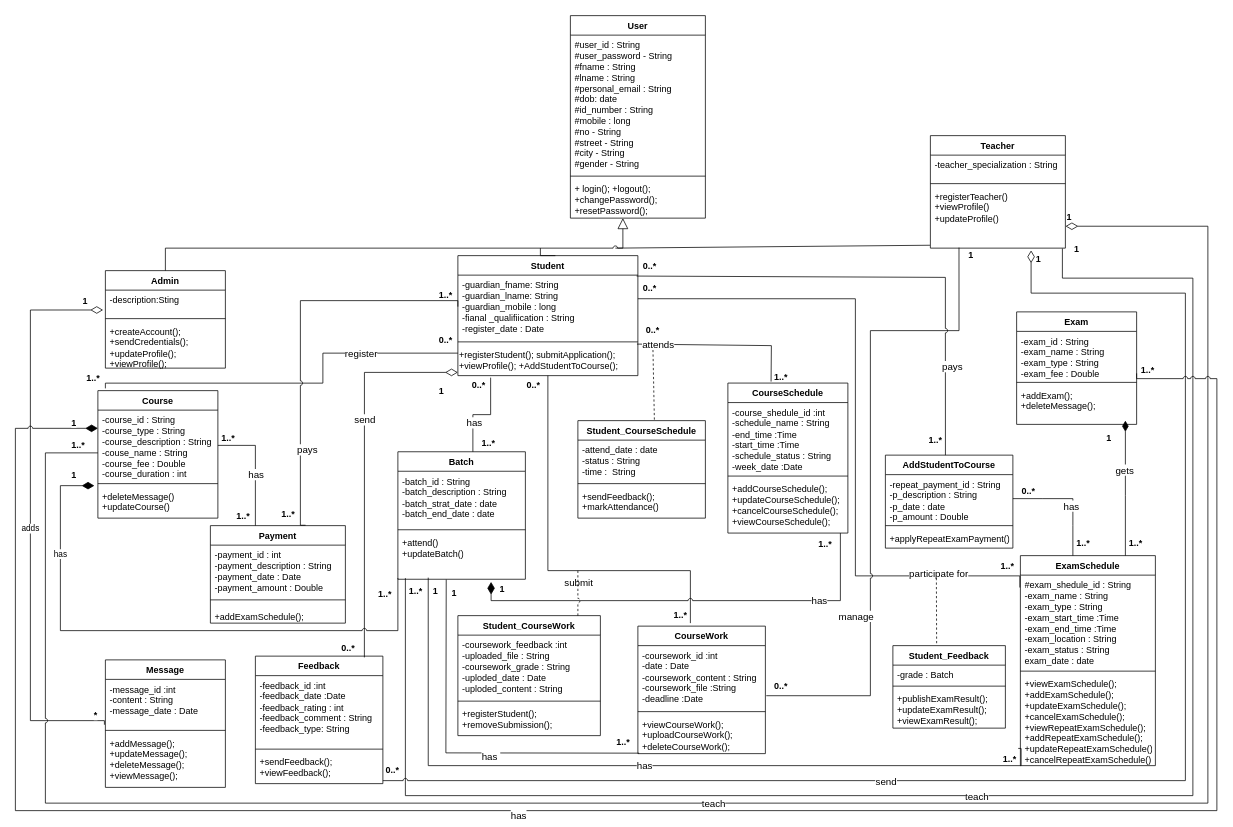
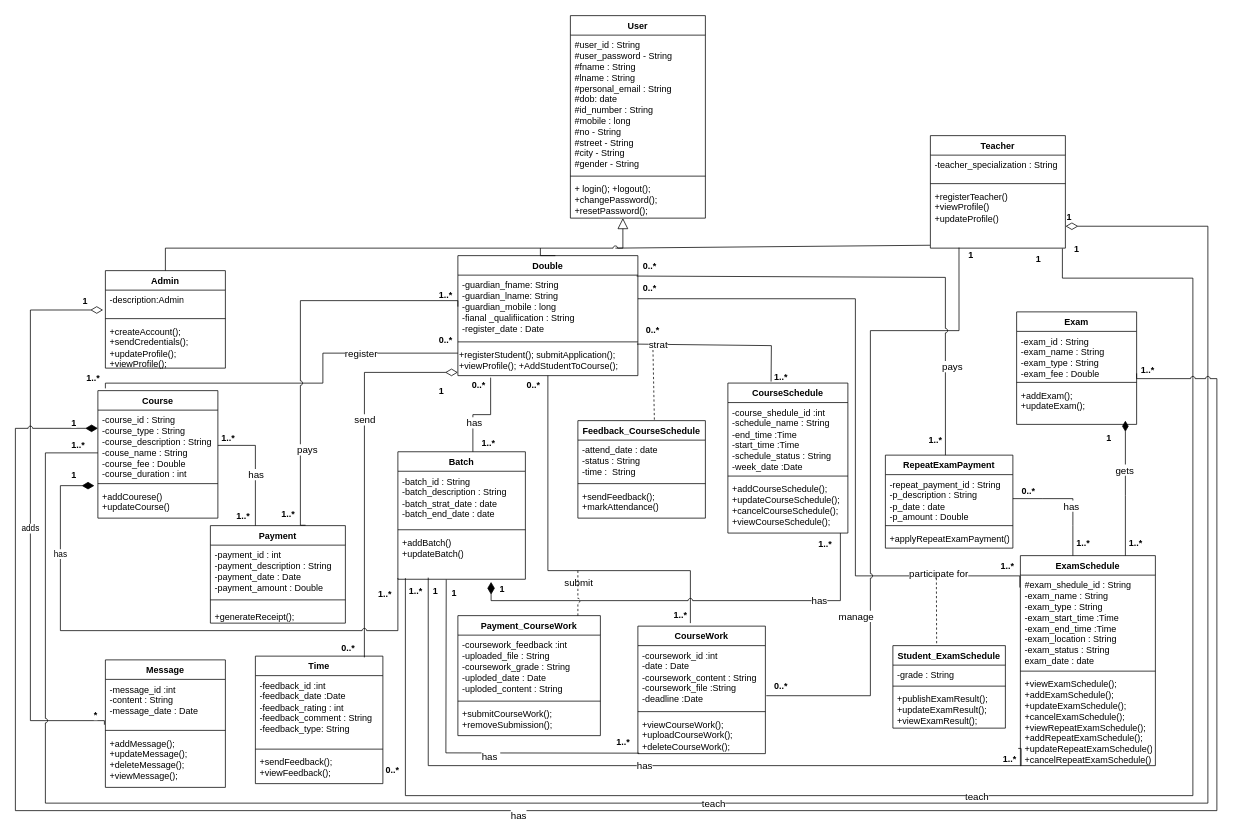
(548, 266) -> (548, 266)
(151, 301) -> (151, 301)
(659, 344) -> (659, 344)
(1062, 401) -> (1055, 401)
(642, 431) -> (642, 431)
(949, 466) -> (949, 466)
(142, 502) -> (140, 502)
(438, 549) -> (438, 549)
(260, 617) -> (260, 617)
(529, 626) -> (529, 626)
(949, 656) -> (949, 656)
(319, 667) -> (319, 667)
(929, 676) -> (930, 676)
(509, 720) -> (510, 720)
(1027, 780) -> none
